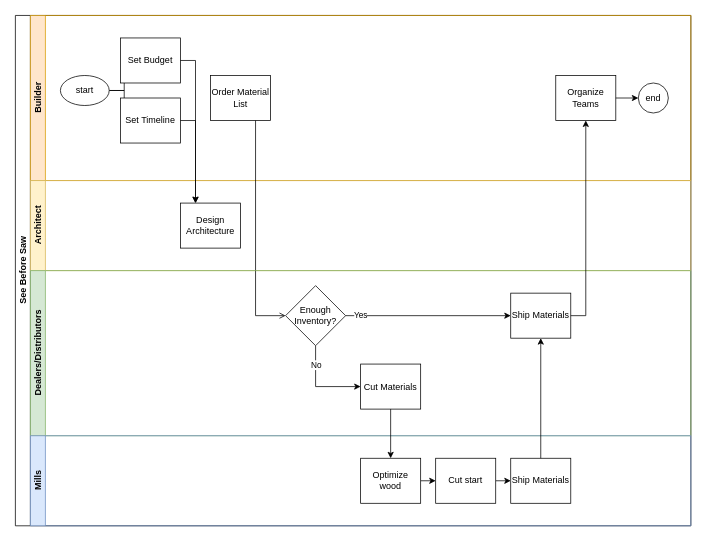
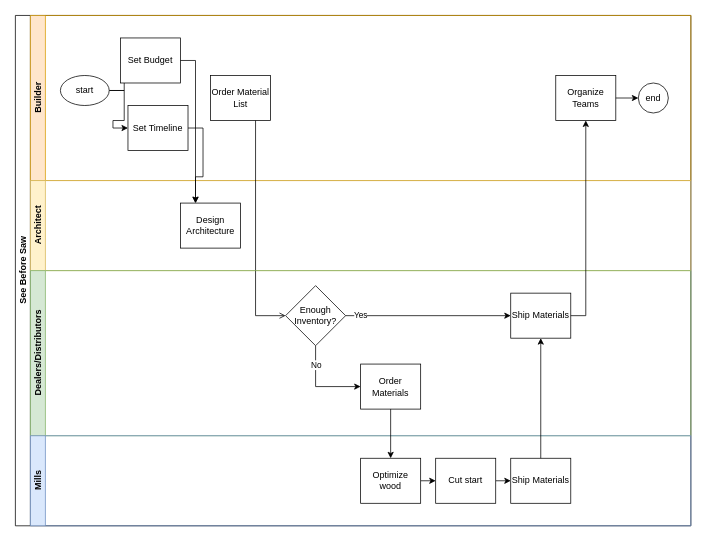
(150, 120) -> (158, 128)
(390, 387) -> (390, 387)
